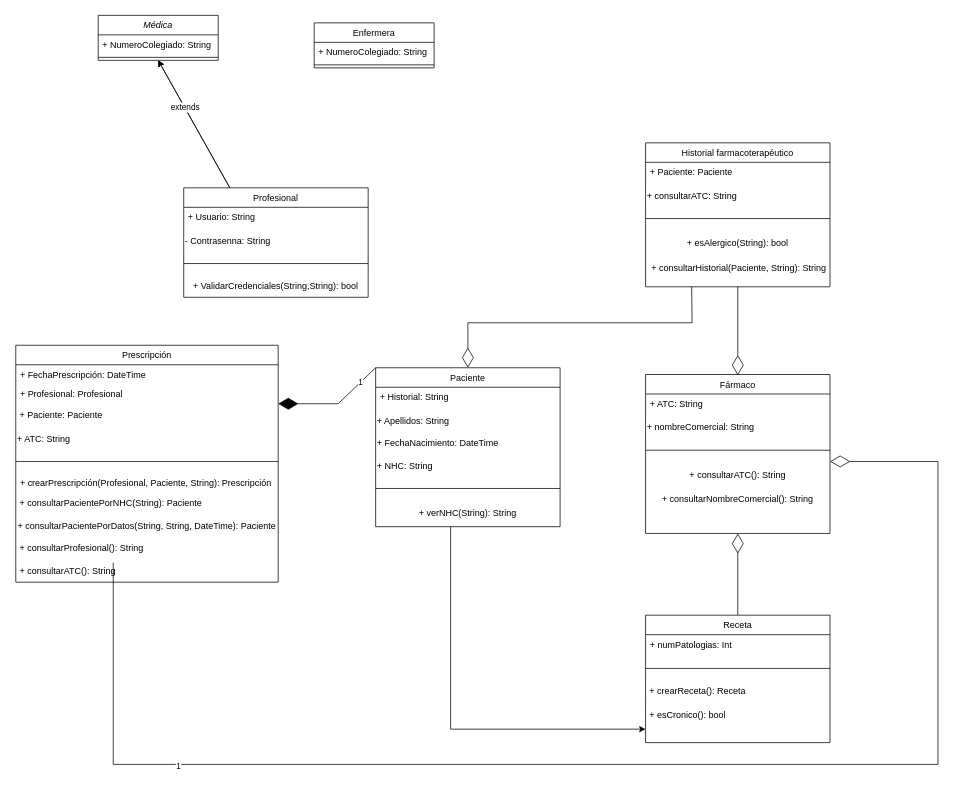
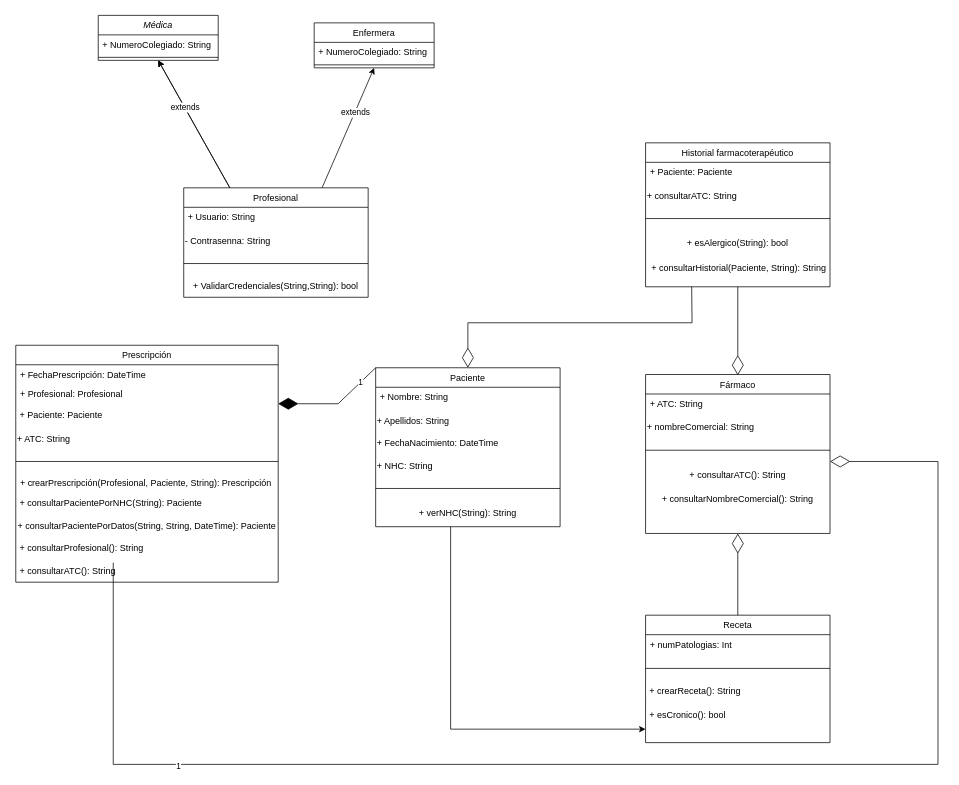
none -> (347, 130)
(419, 398) -> (415, 398)
(701, 691) -> (700, 691)
